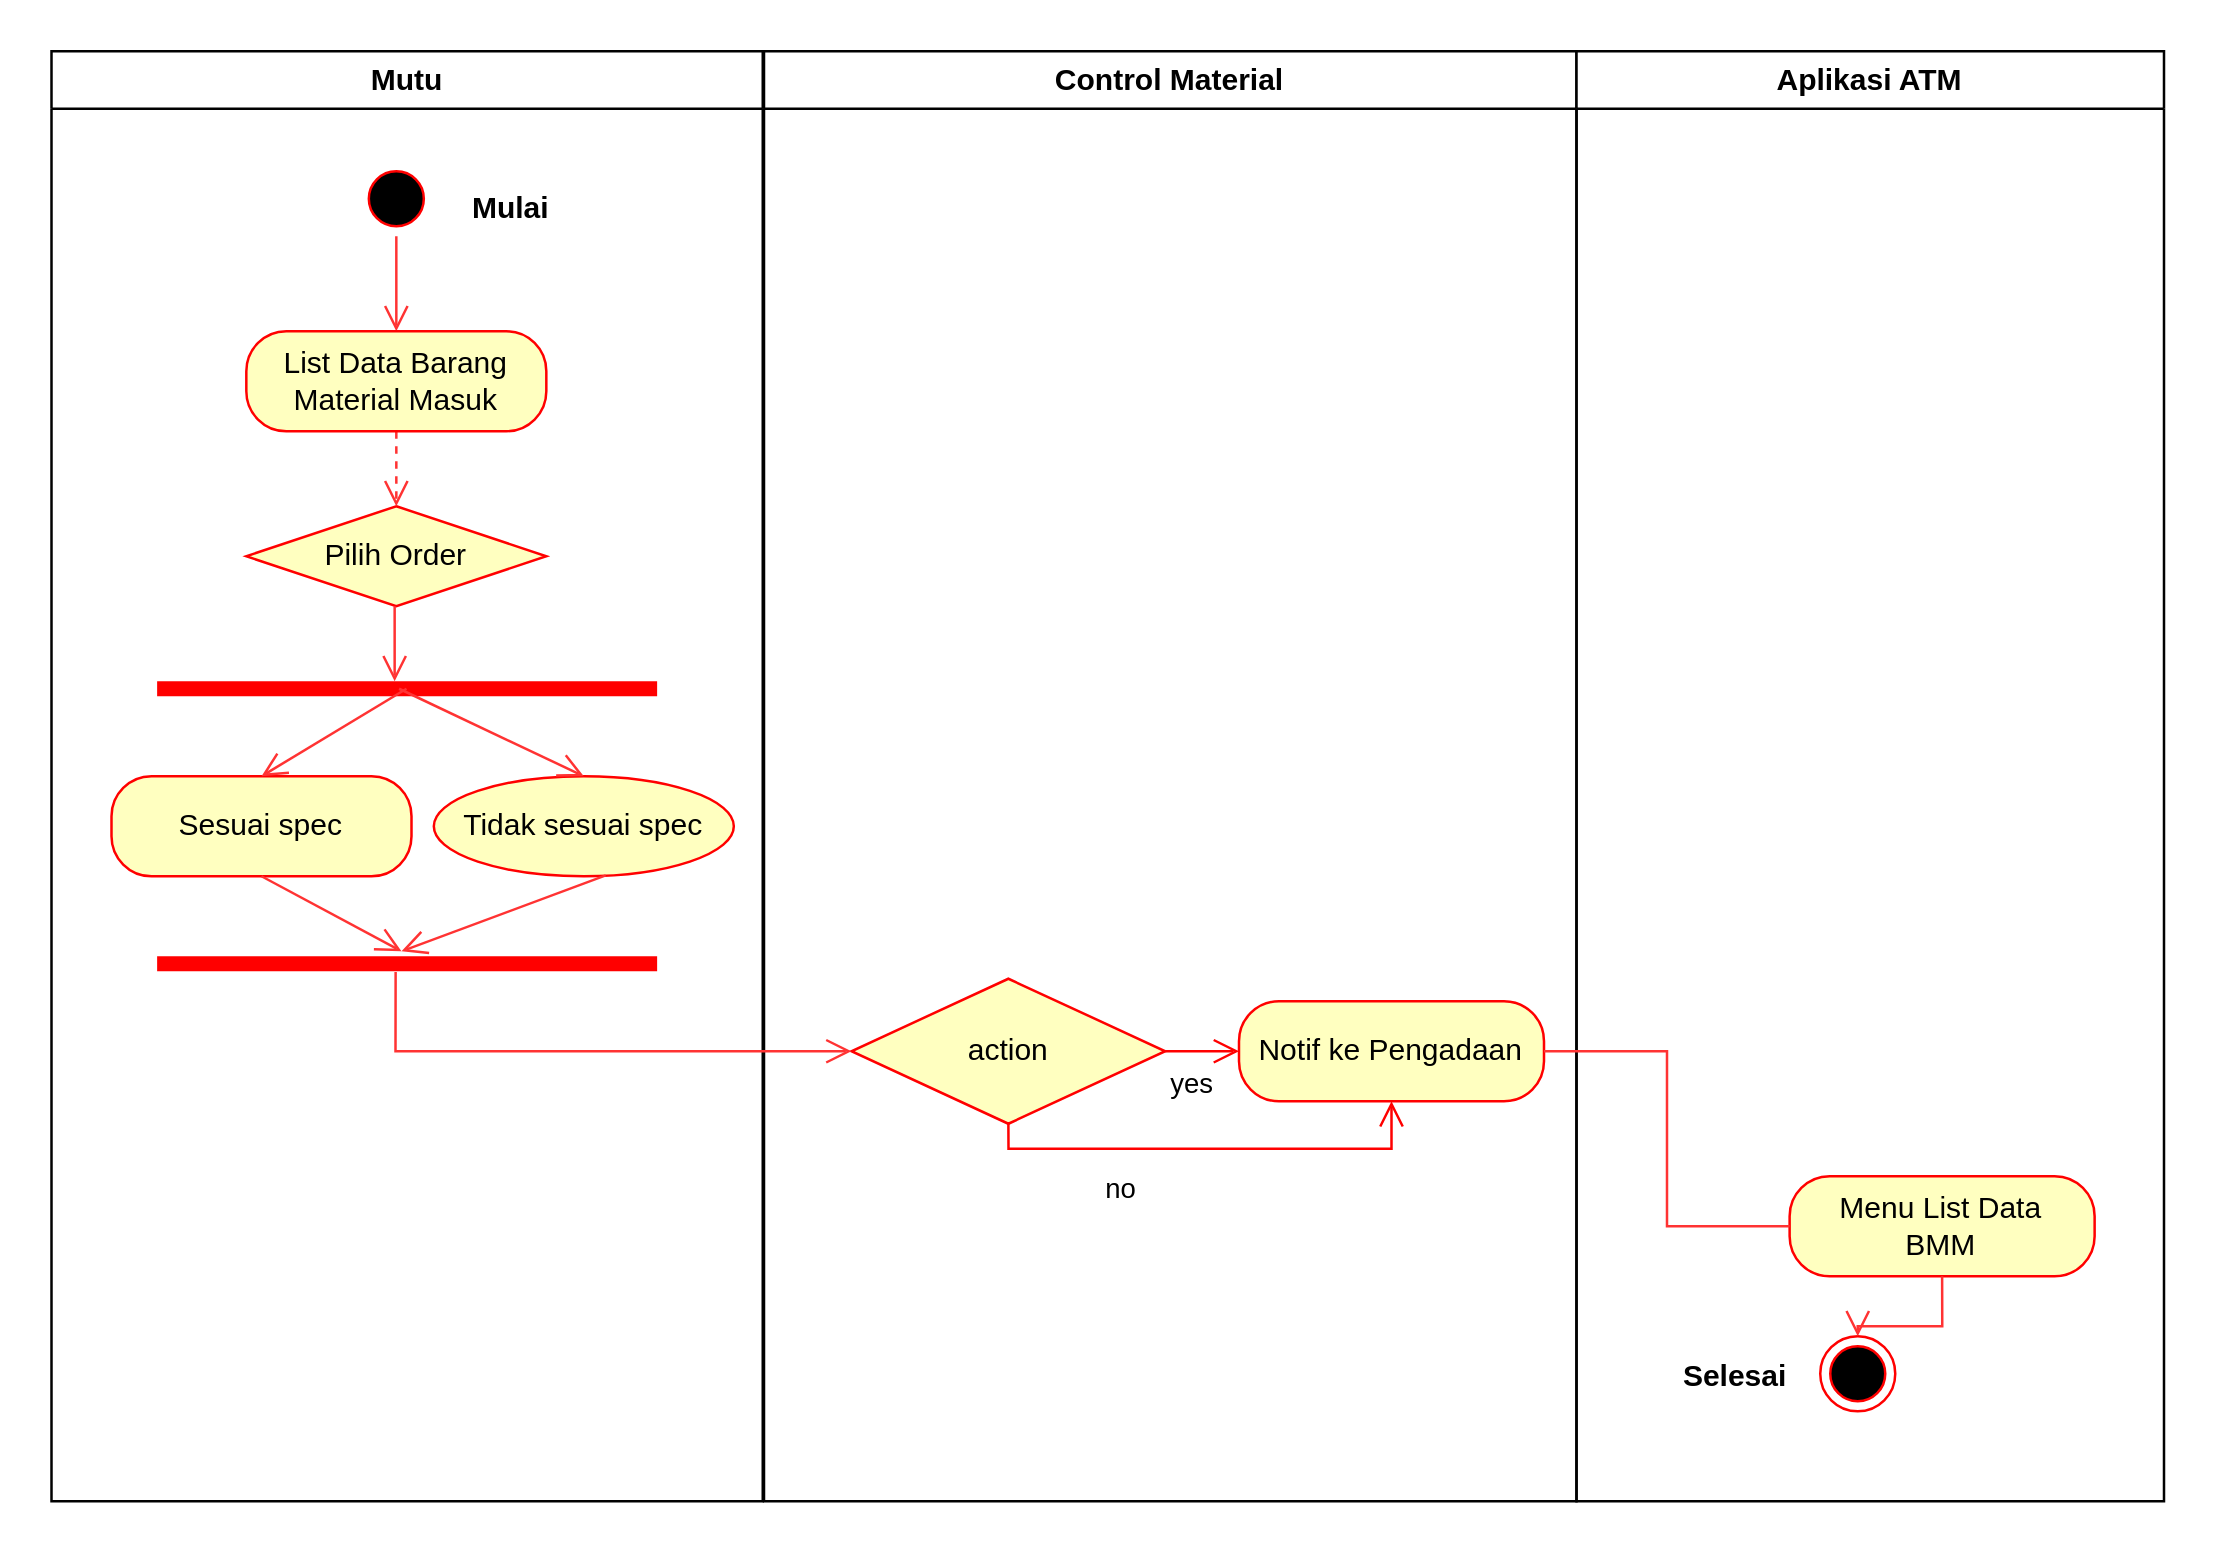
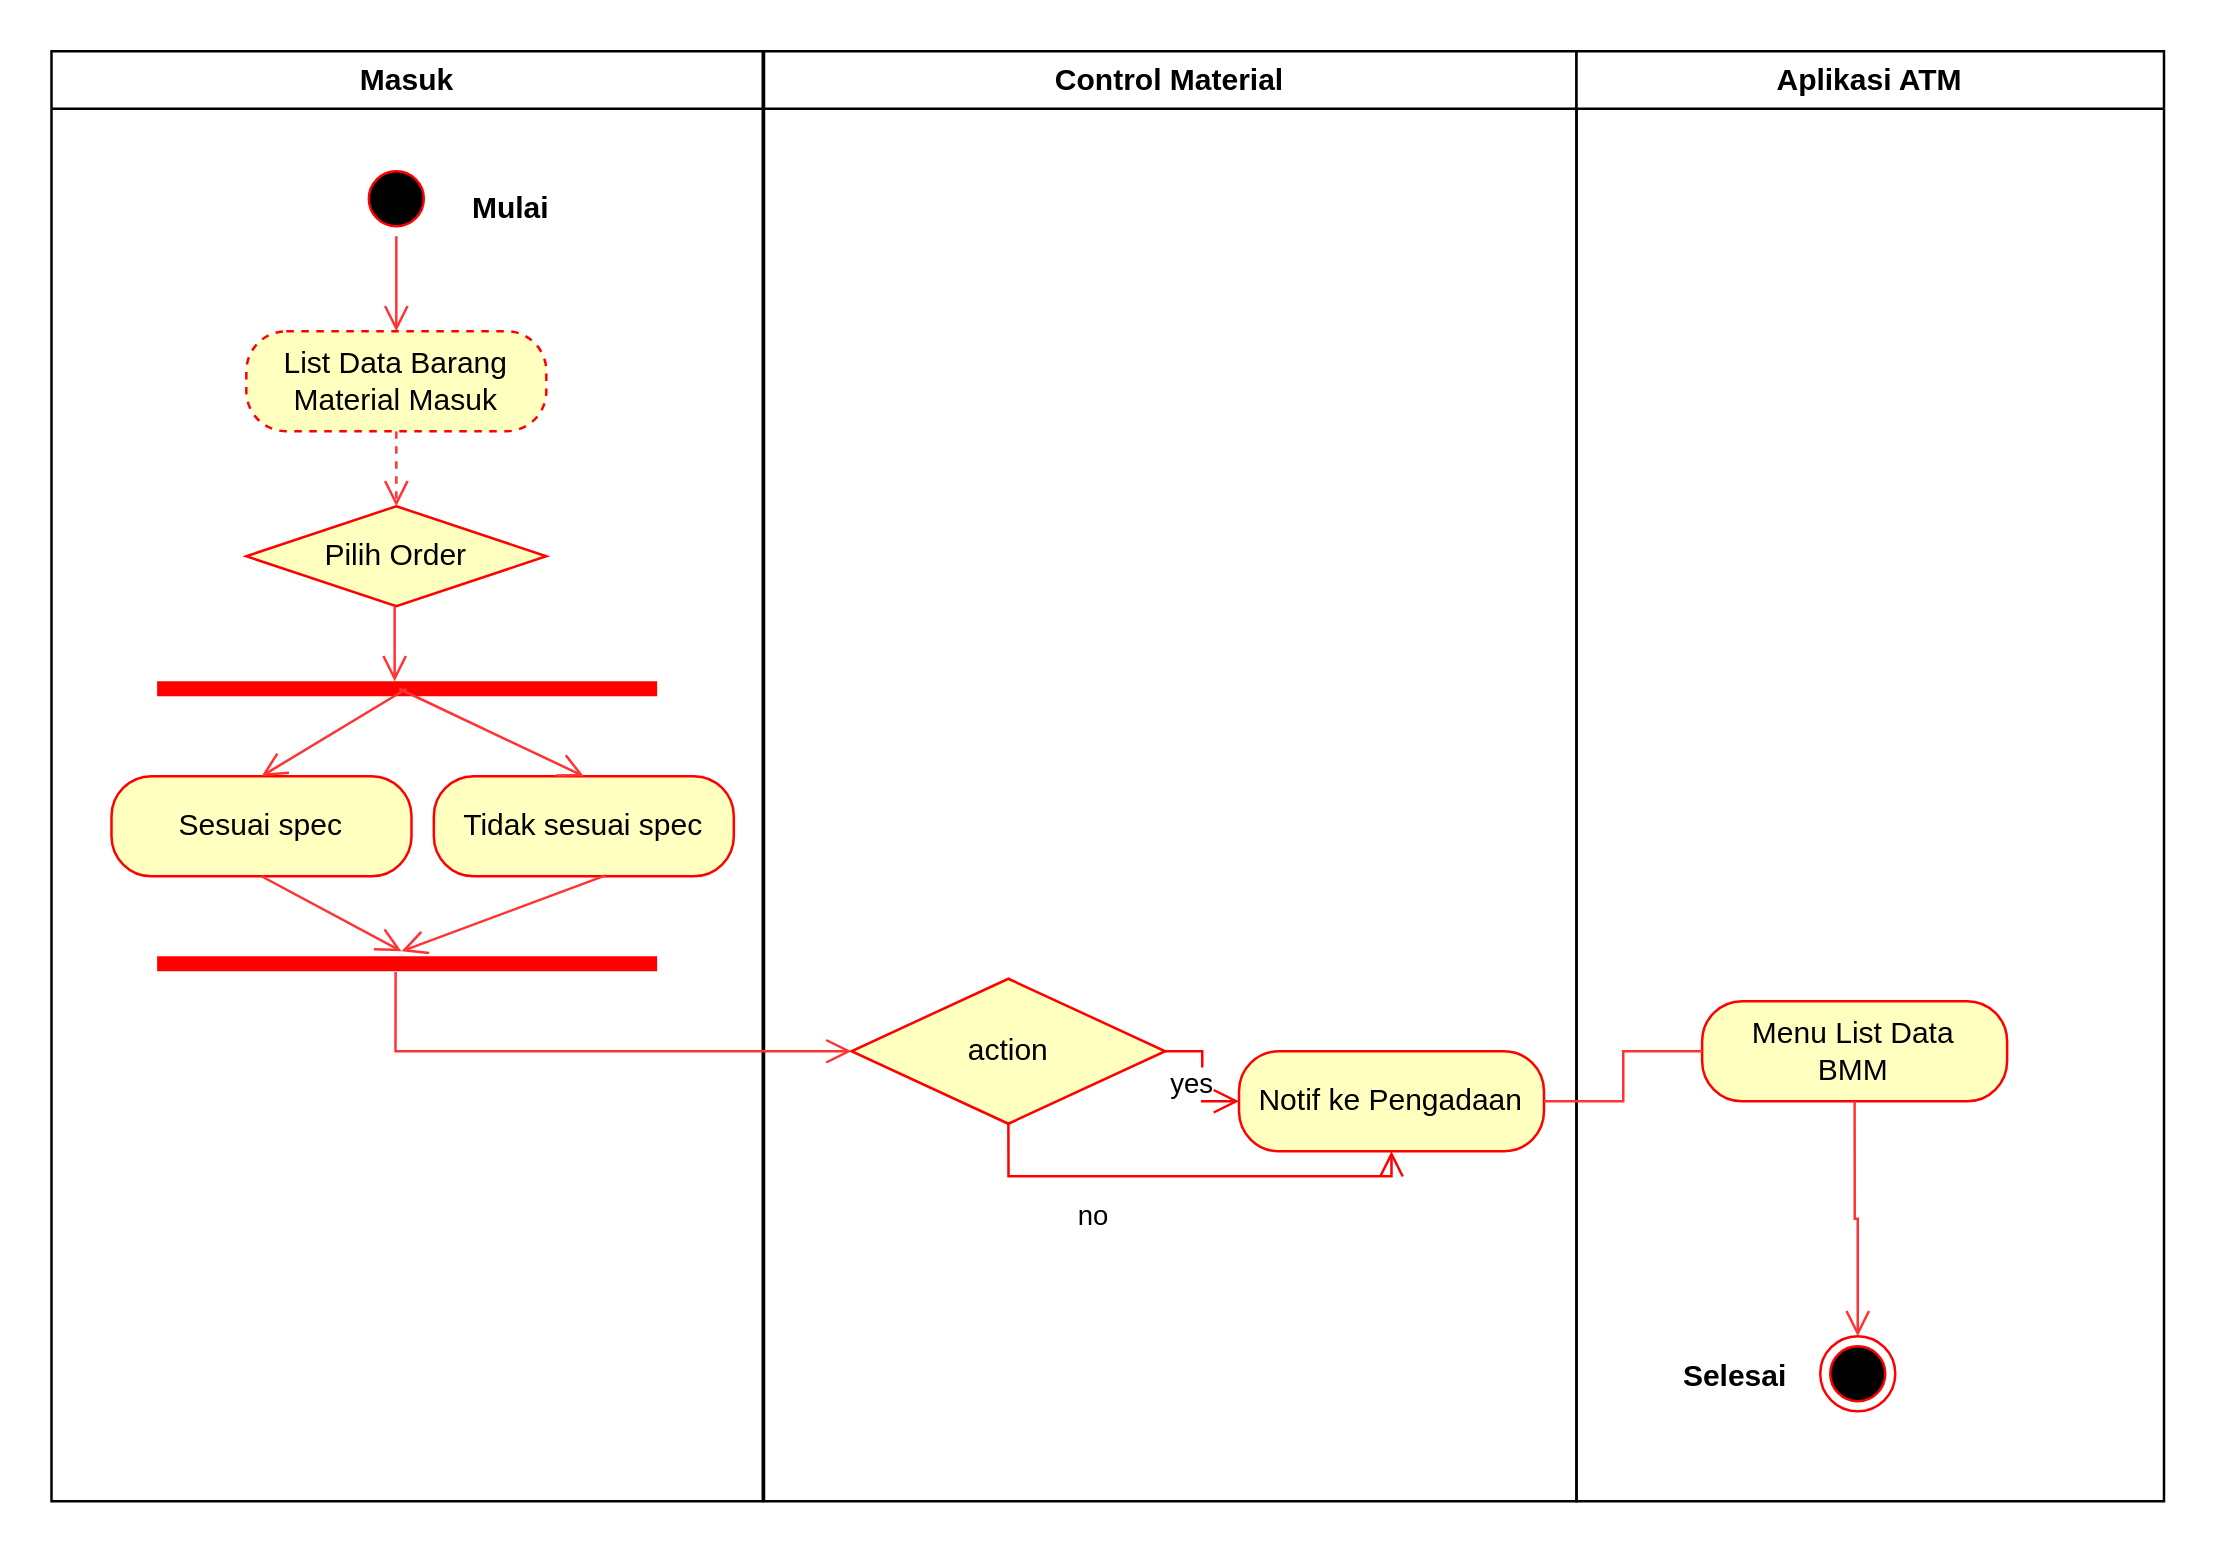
(408, 81) -> (408, 81)
(396, 381) -> (396, 381)
(584, 826) -> (584, 826)
(1391, 1051) -> (1391, 1101)
(1942, 1226) -> (1854, 1051)
